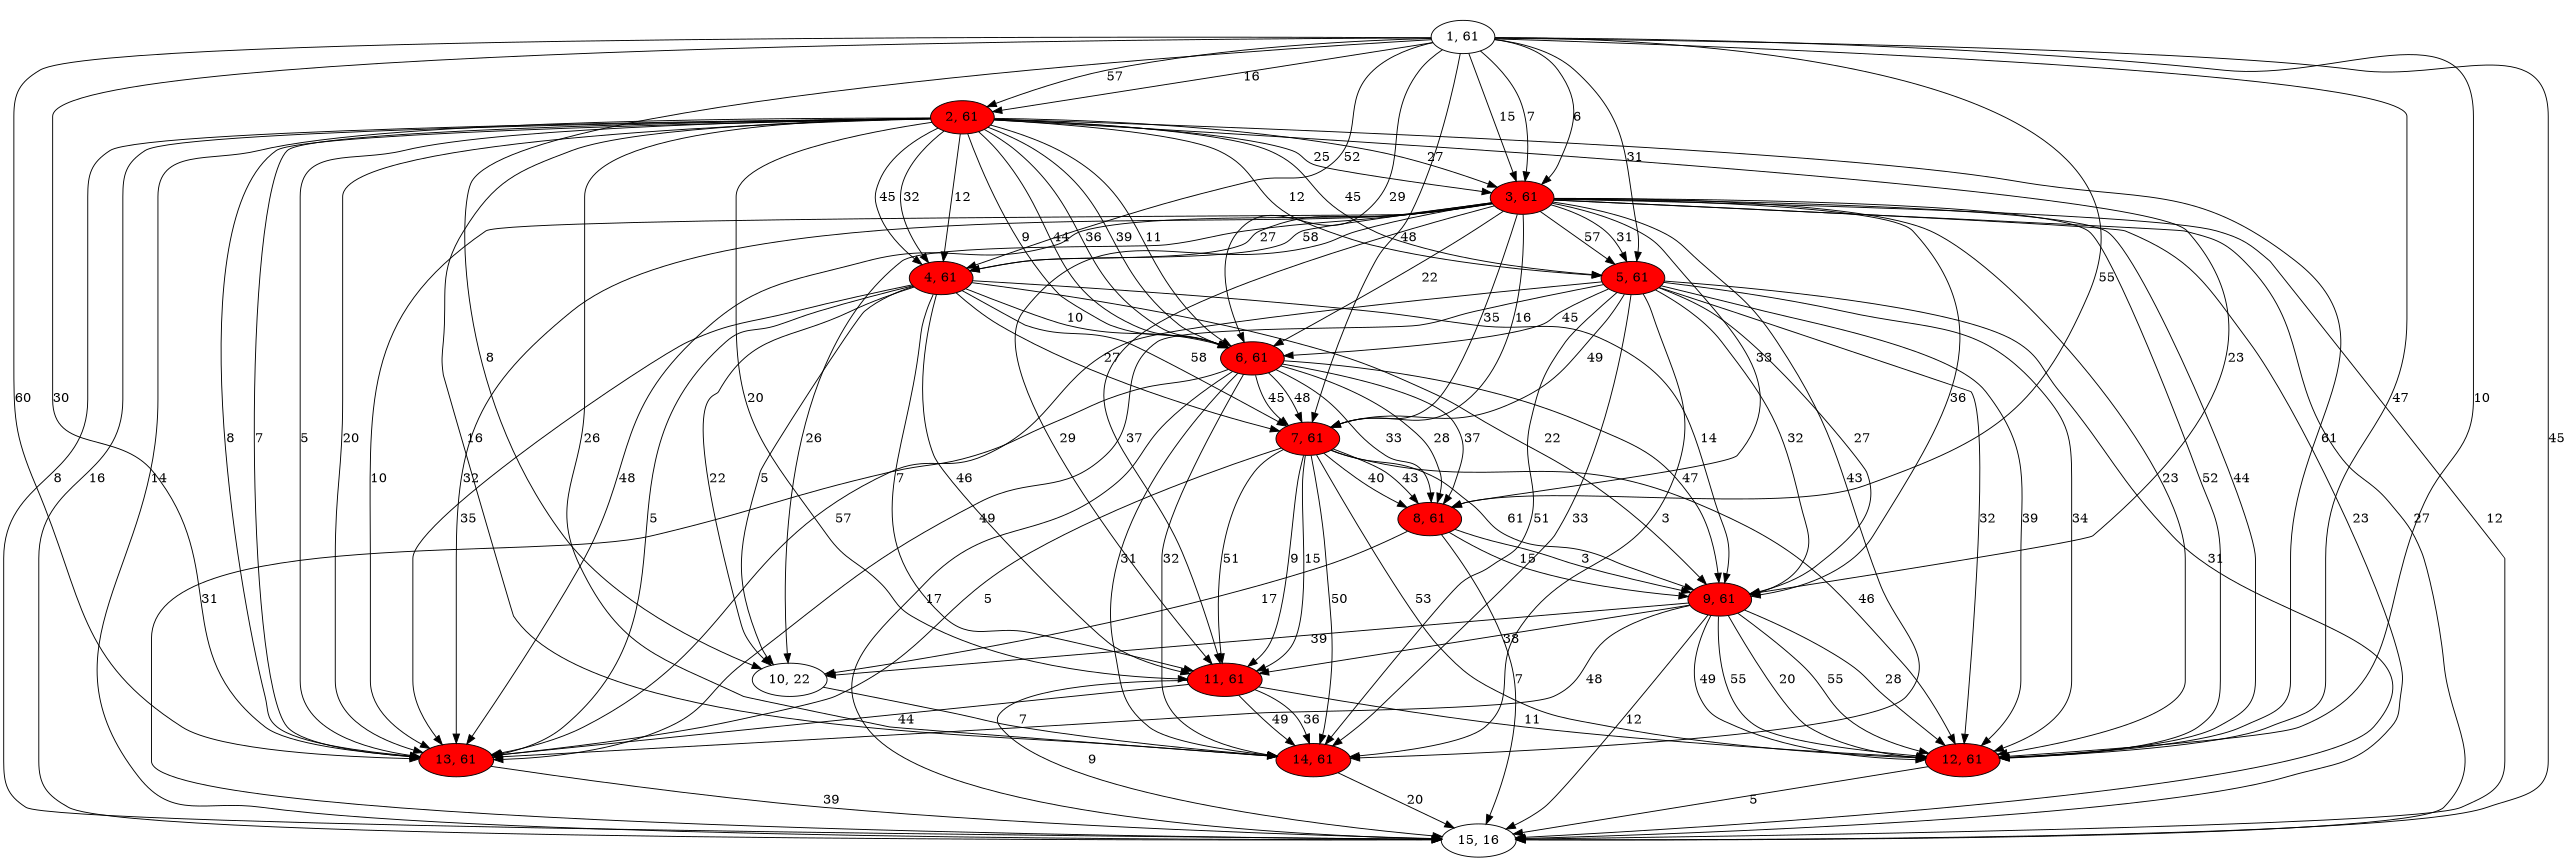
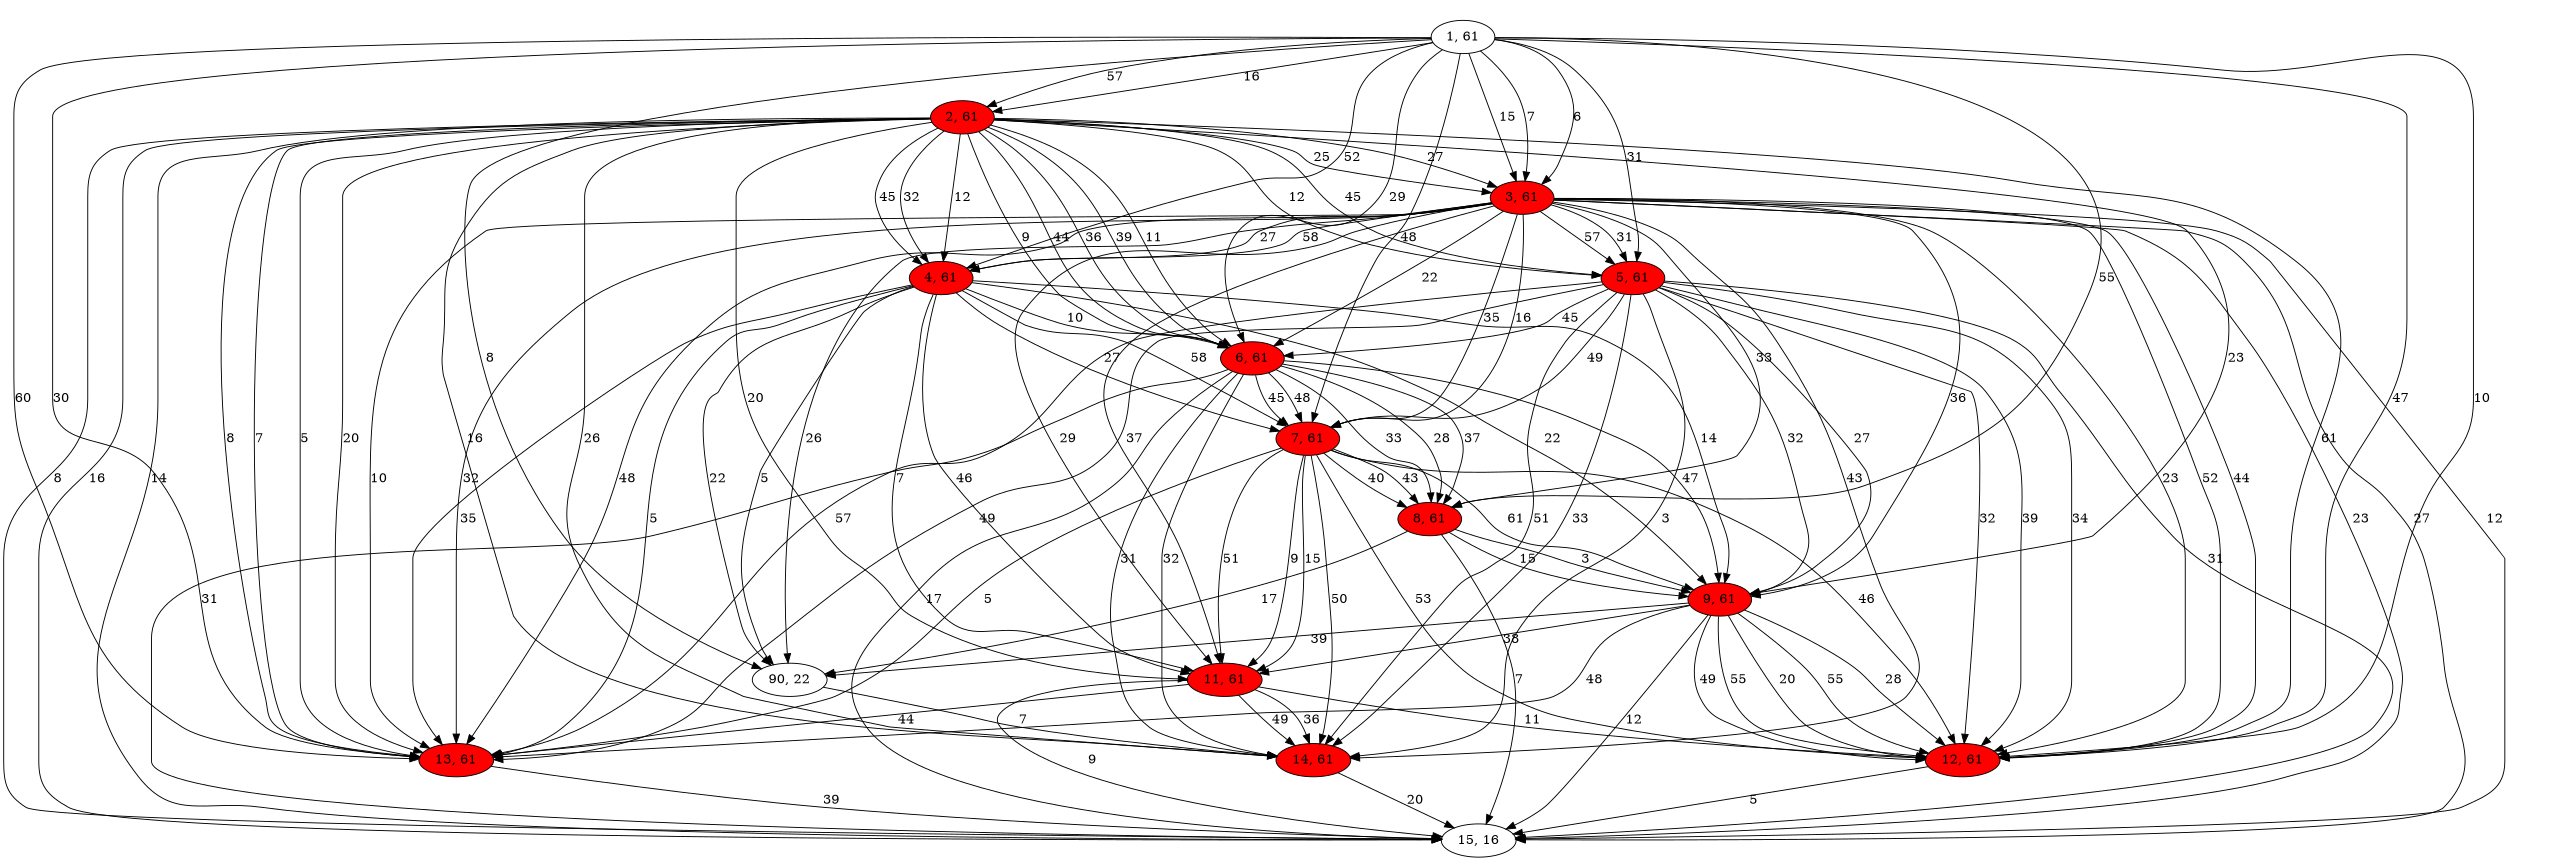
(2548, 419) -> none
(790, 680) -> (790, 680)
